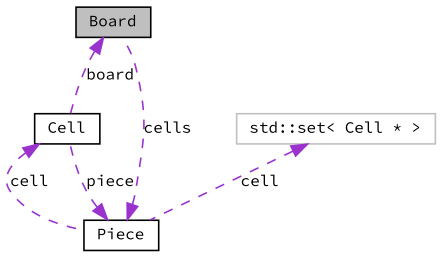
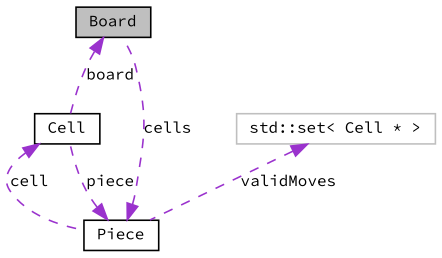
(260, 182) -> (289, 182)
